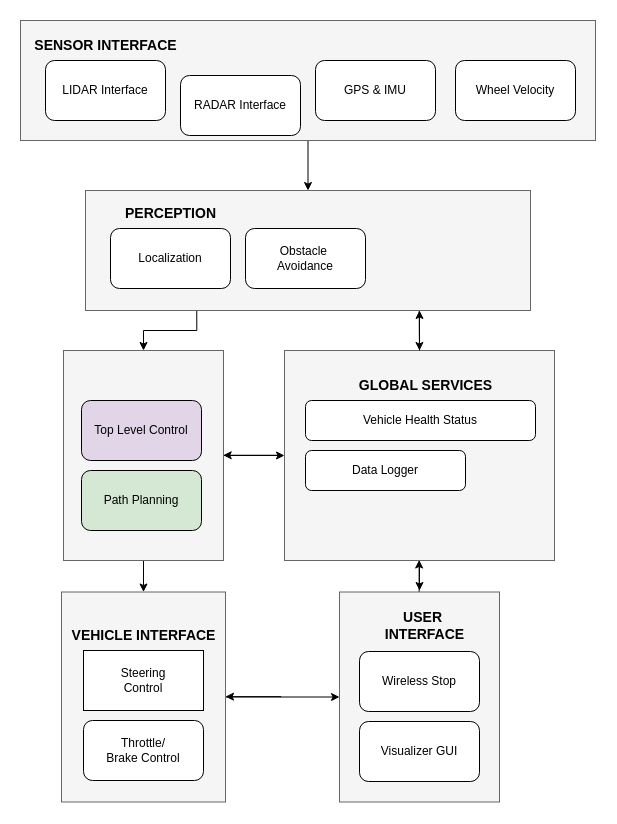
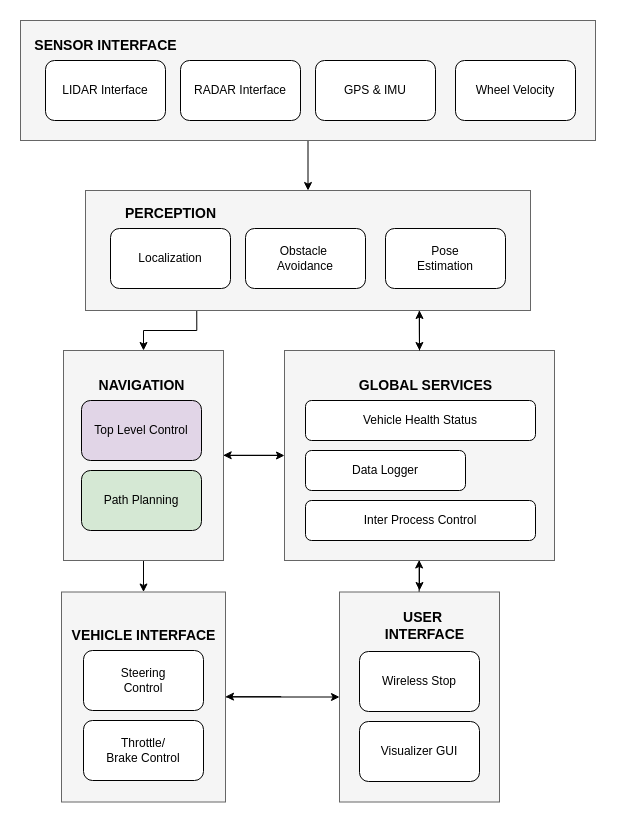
(241, 106) -> (241, 91)
none -> (446, 259)
none -> (142, 386)
none -> (421, 521)
(144, 681) -> (144, 681)
